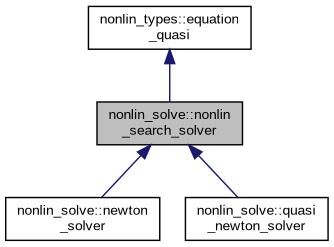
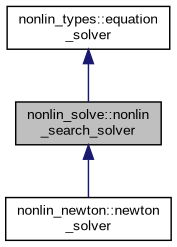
(170, 28) -> (88, 28)
(83, 219) -> (88, 219)
(257, 219) -> none
